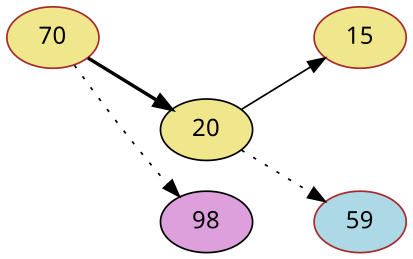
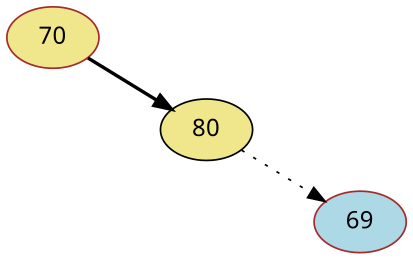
(360, 38) -> none
(207, 130) -> (207, 130)
(207, 222) -> none
(360, 222) -> (360, 222)
